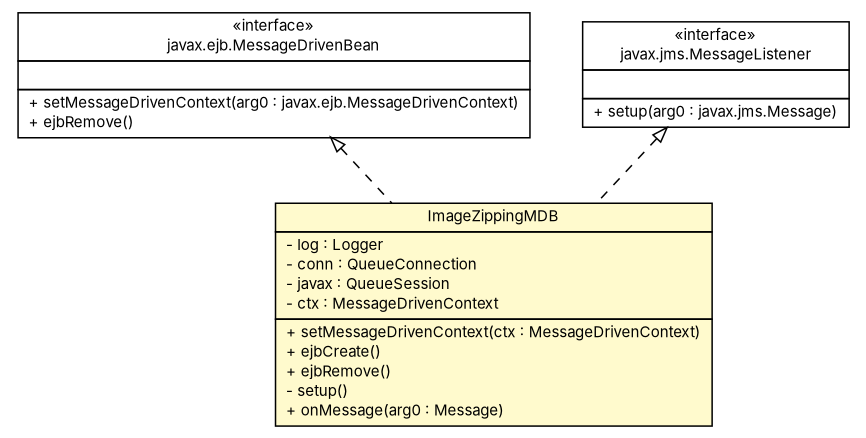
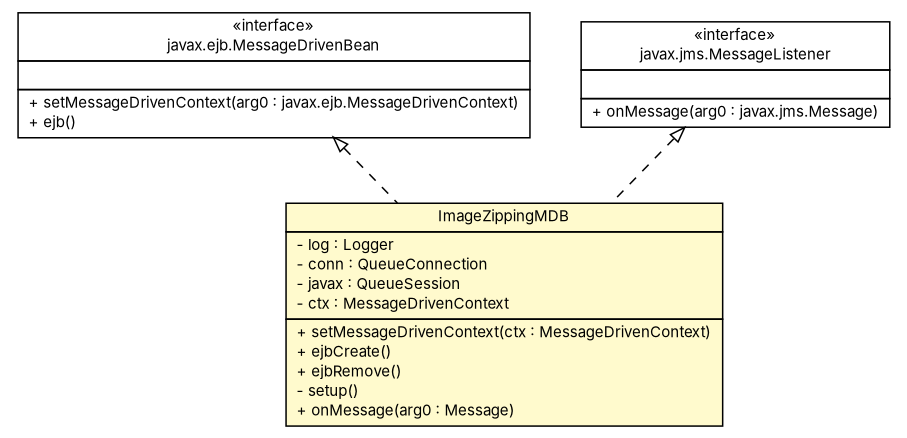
(716, 112) -> (735, 112)
(81, 123) -> (53, 123)
